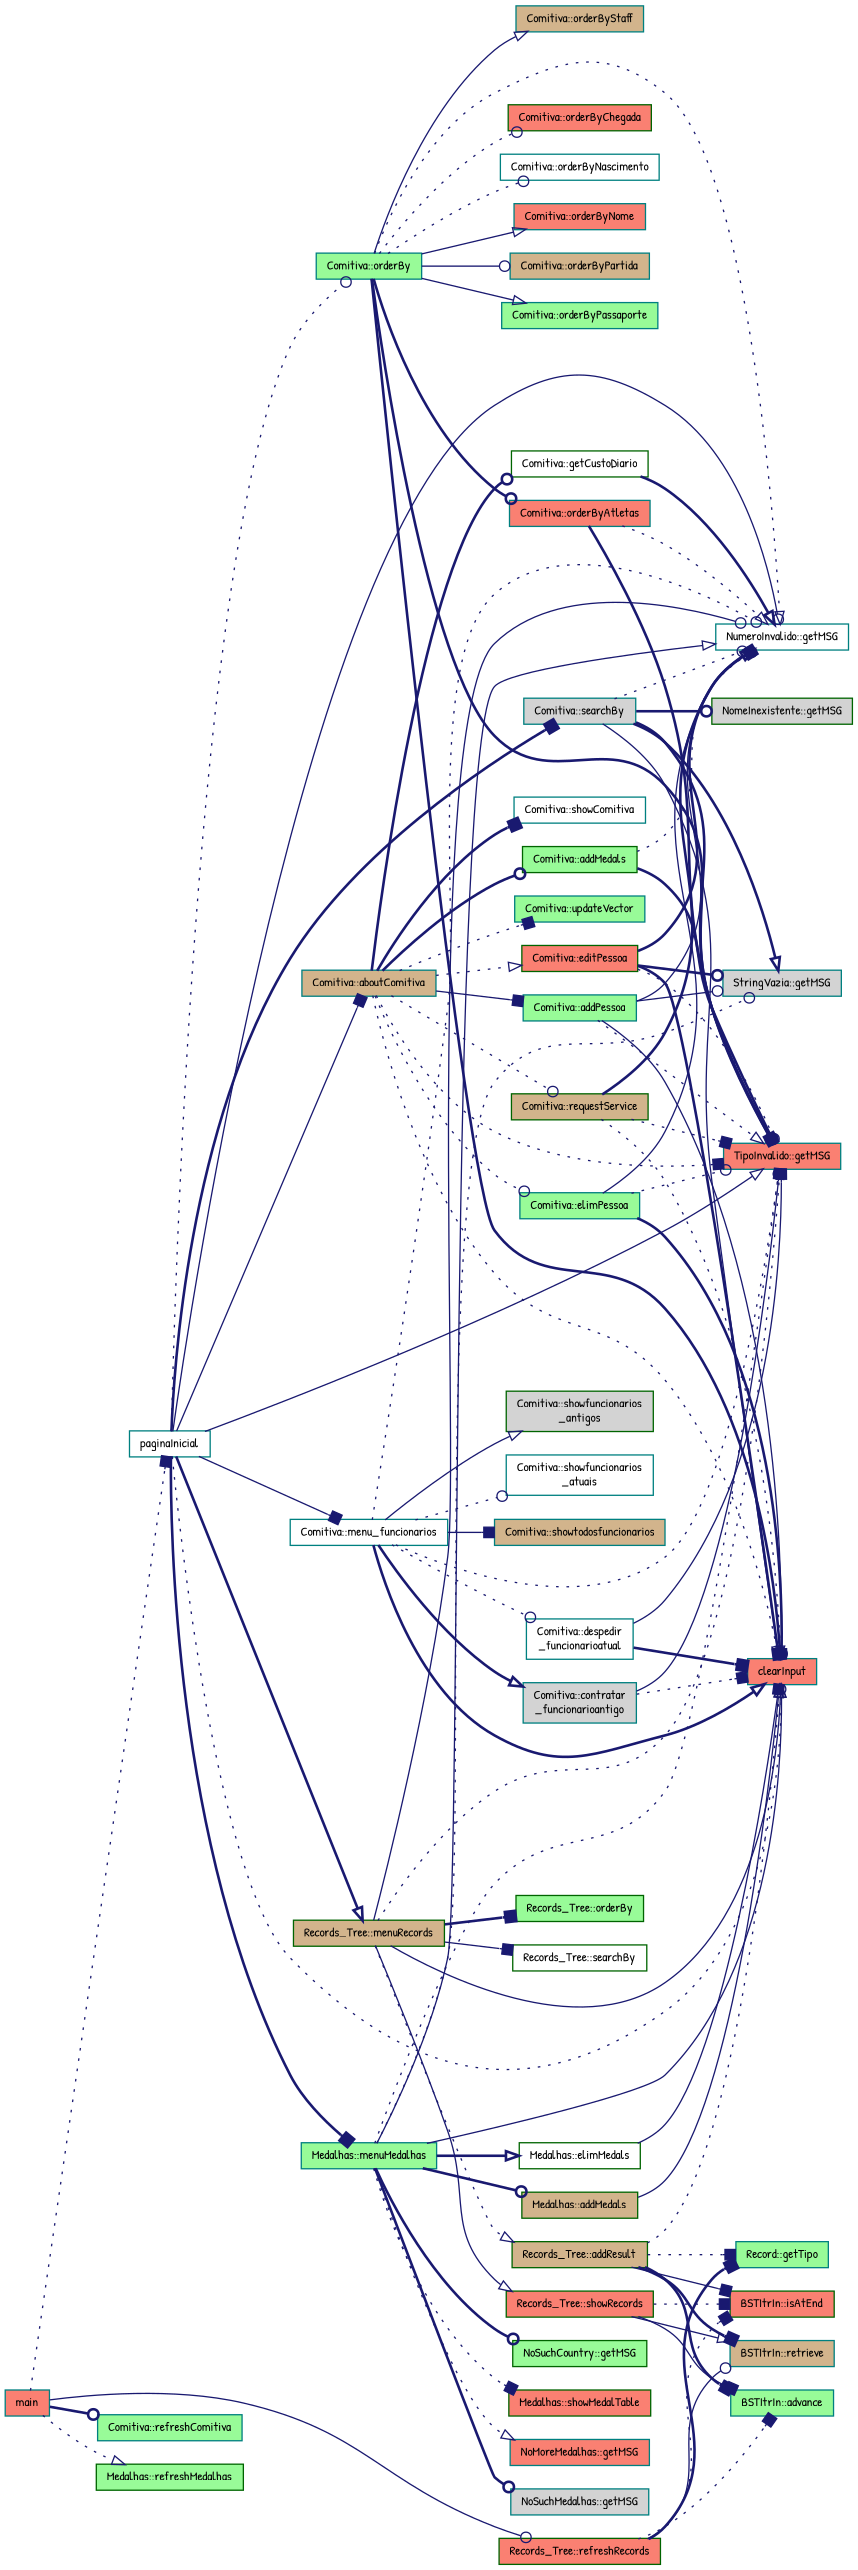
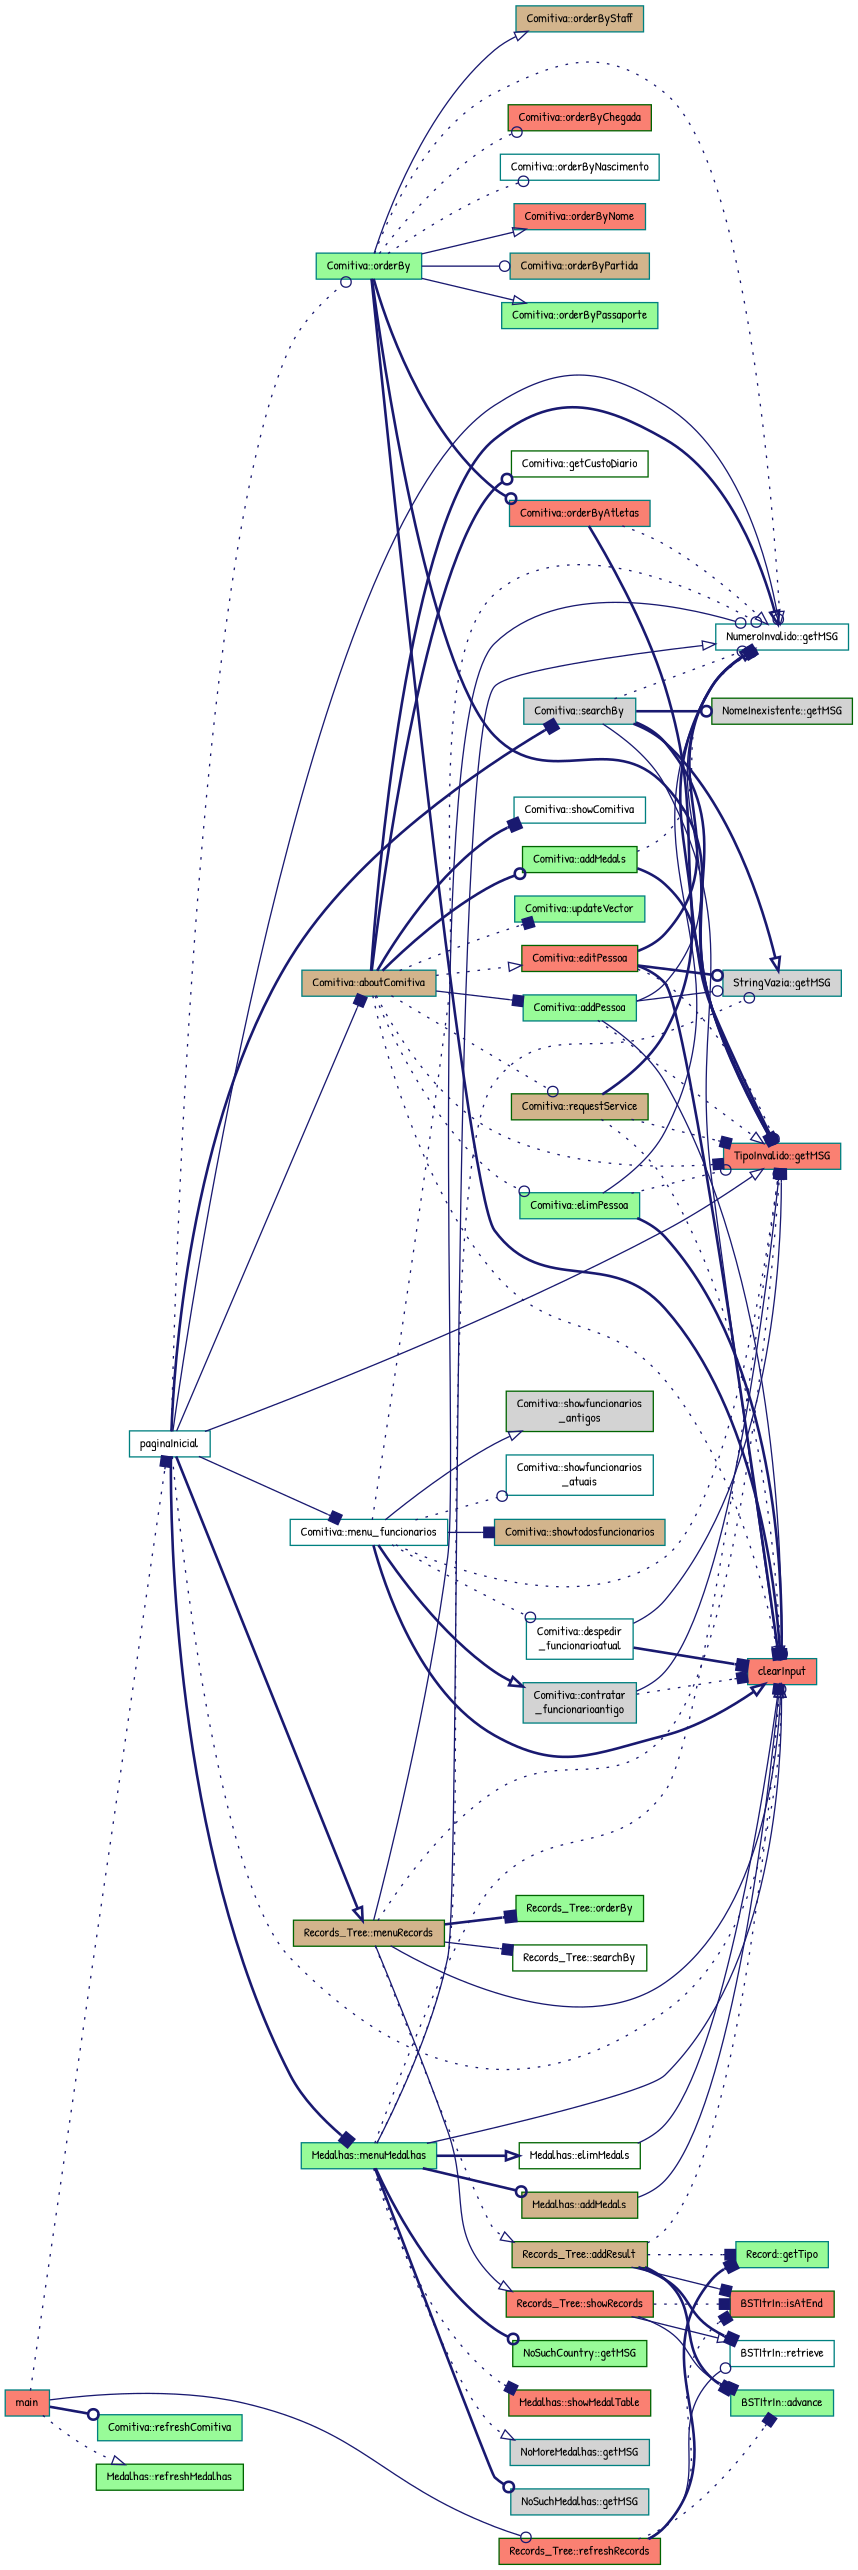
(715, 535) -> (453, 506)
(782, 2354) -> (782, 2354)
(580, 2452) -> (580, 2452)
